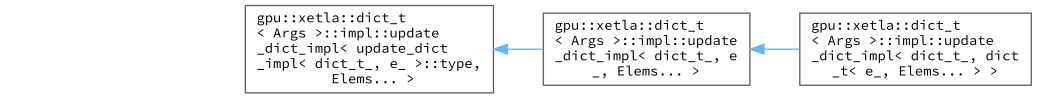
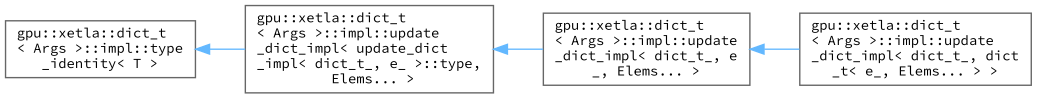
none -> (100, 49)
